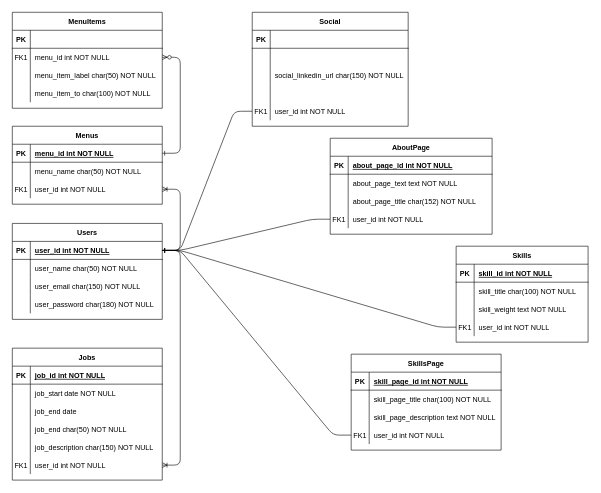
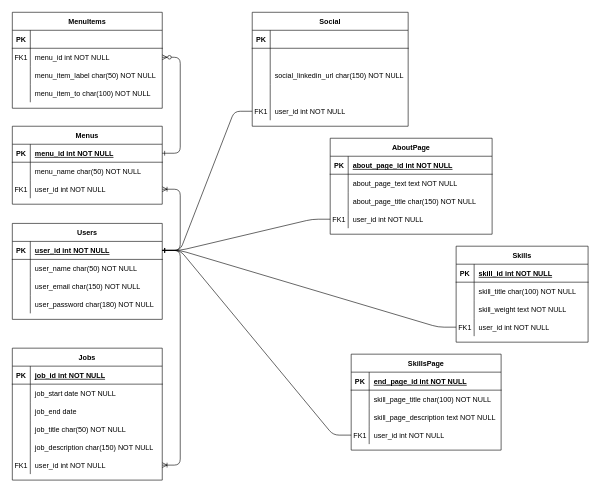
(420, 202) -> (420, 202)
(419, 382) -> (418, 382)
(82, 430) -> (85, 430)
